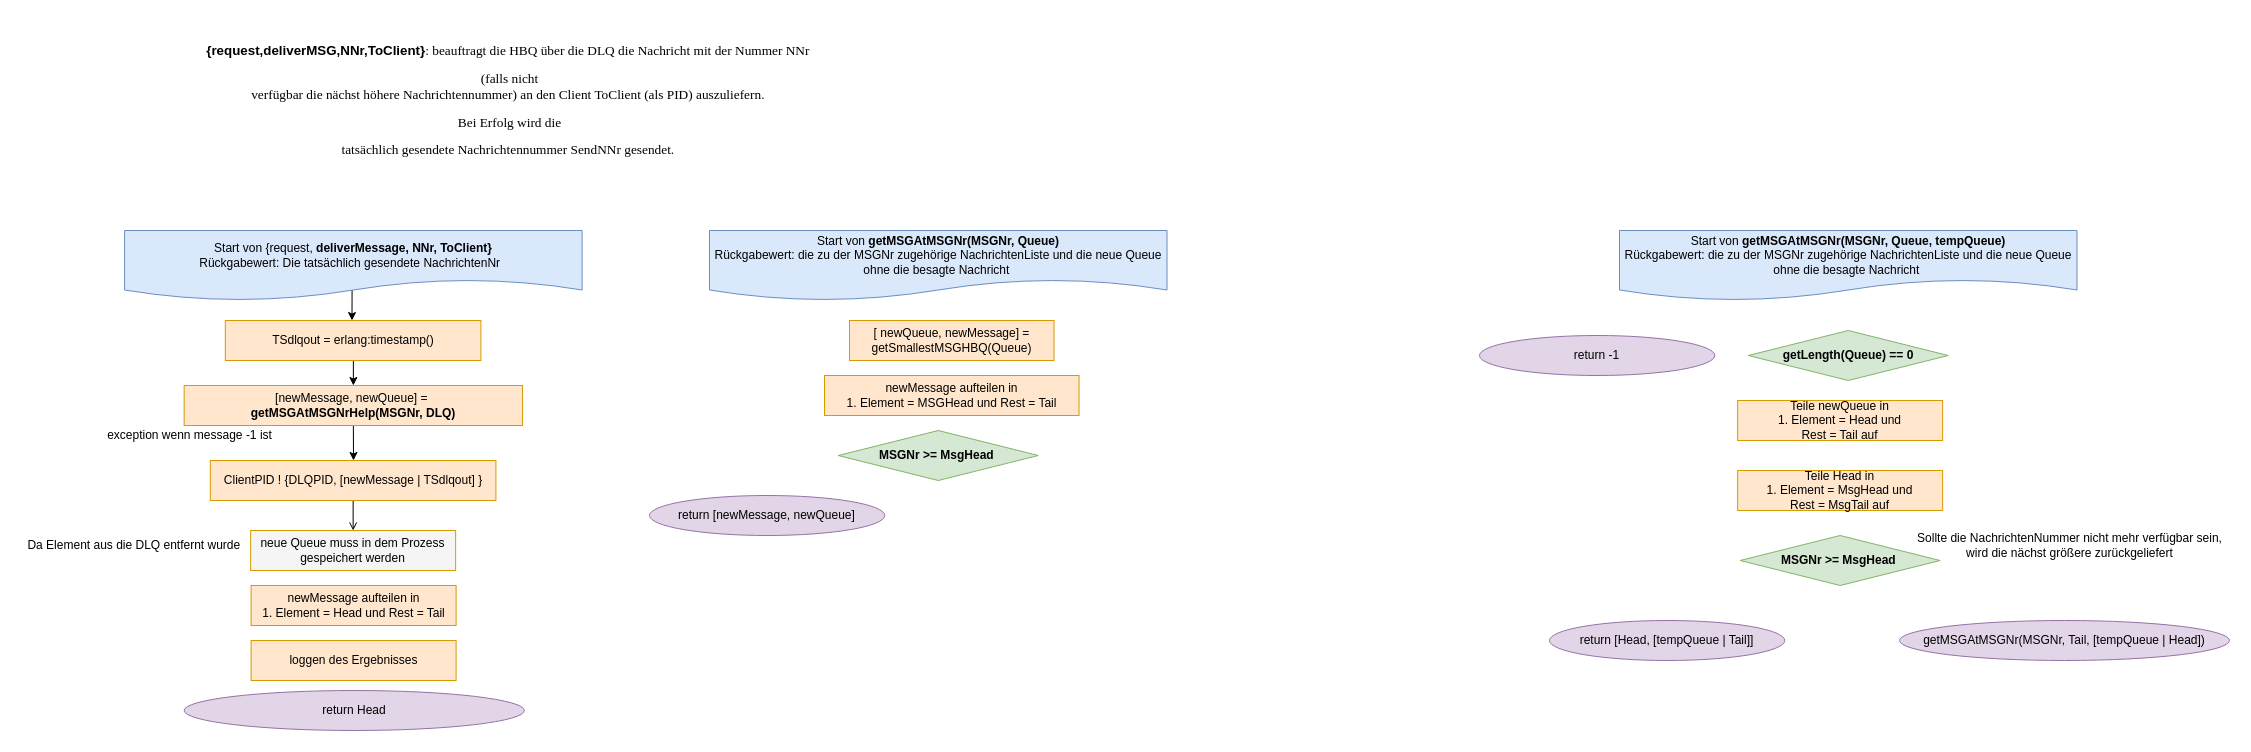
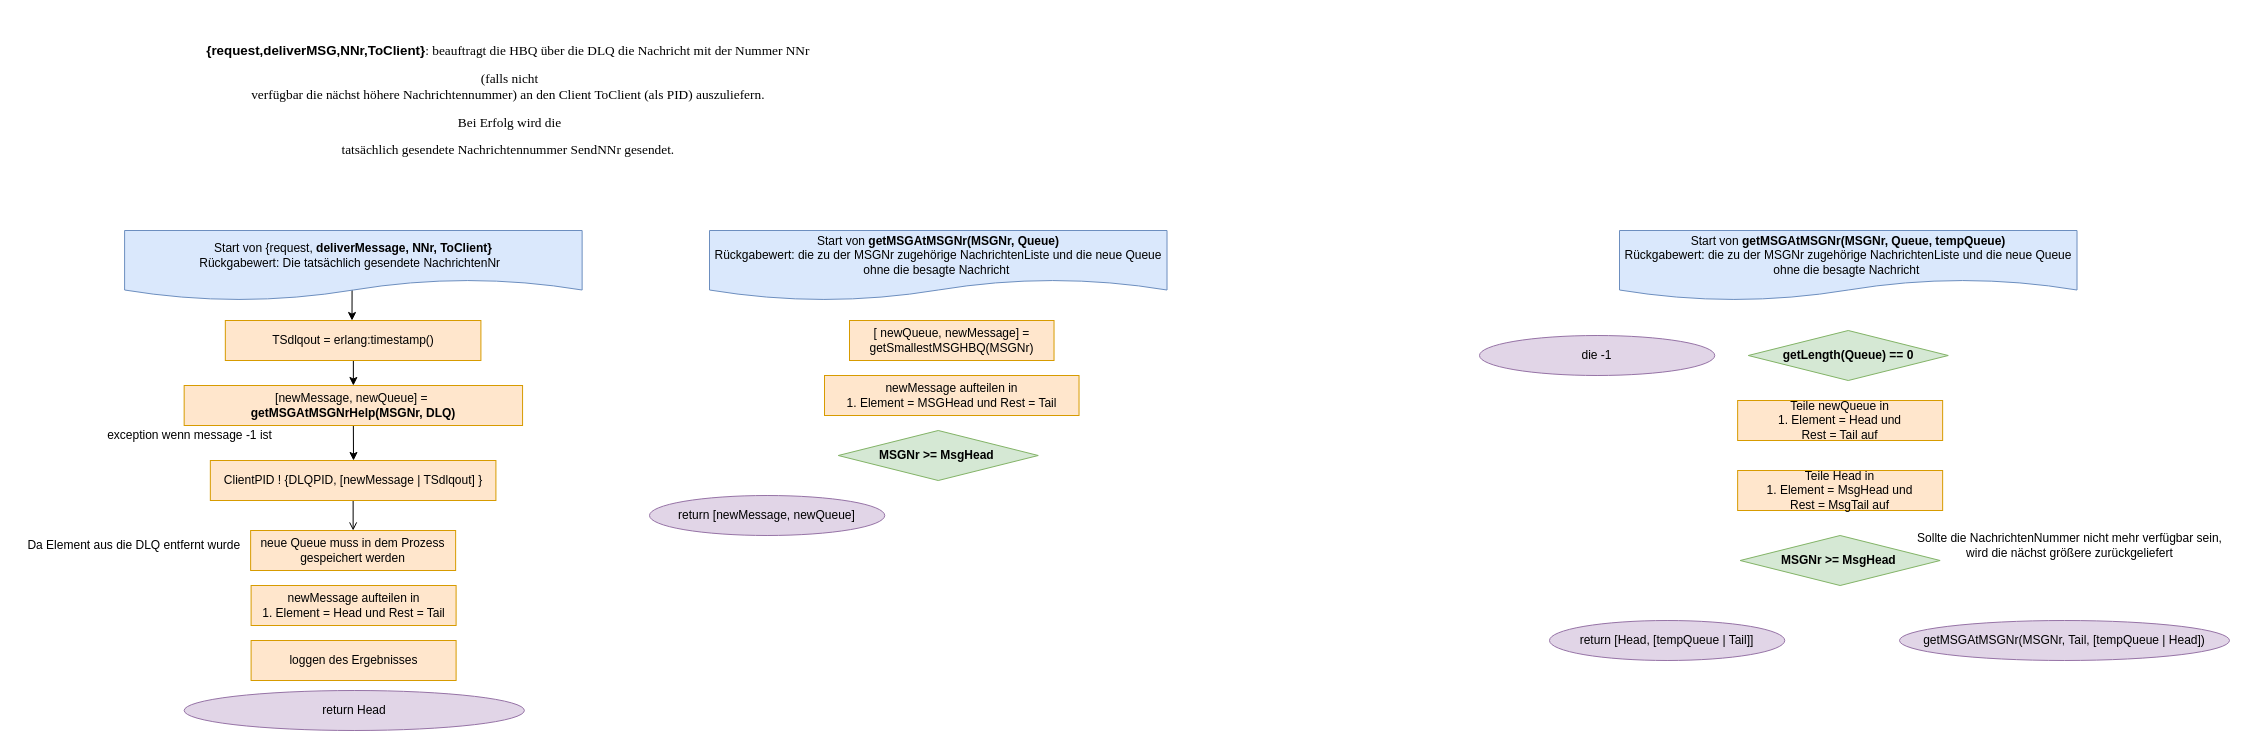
(952, 341) -> (952, 341)
(1597, 356) -> (1597, 356)
(353, 551) -> (353, 551)
